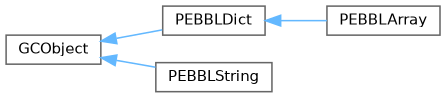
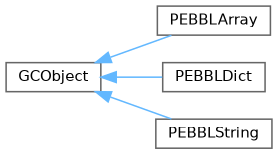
(304, 21) -> (141, 46)
